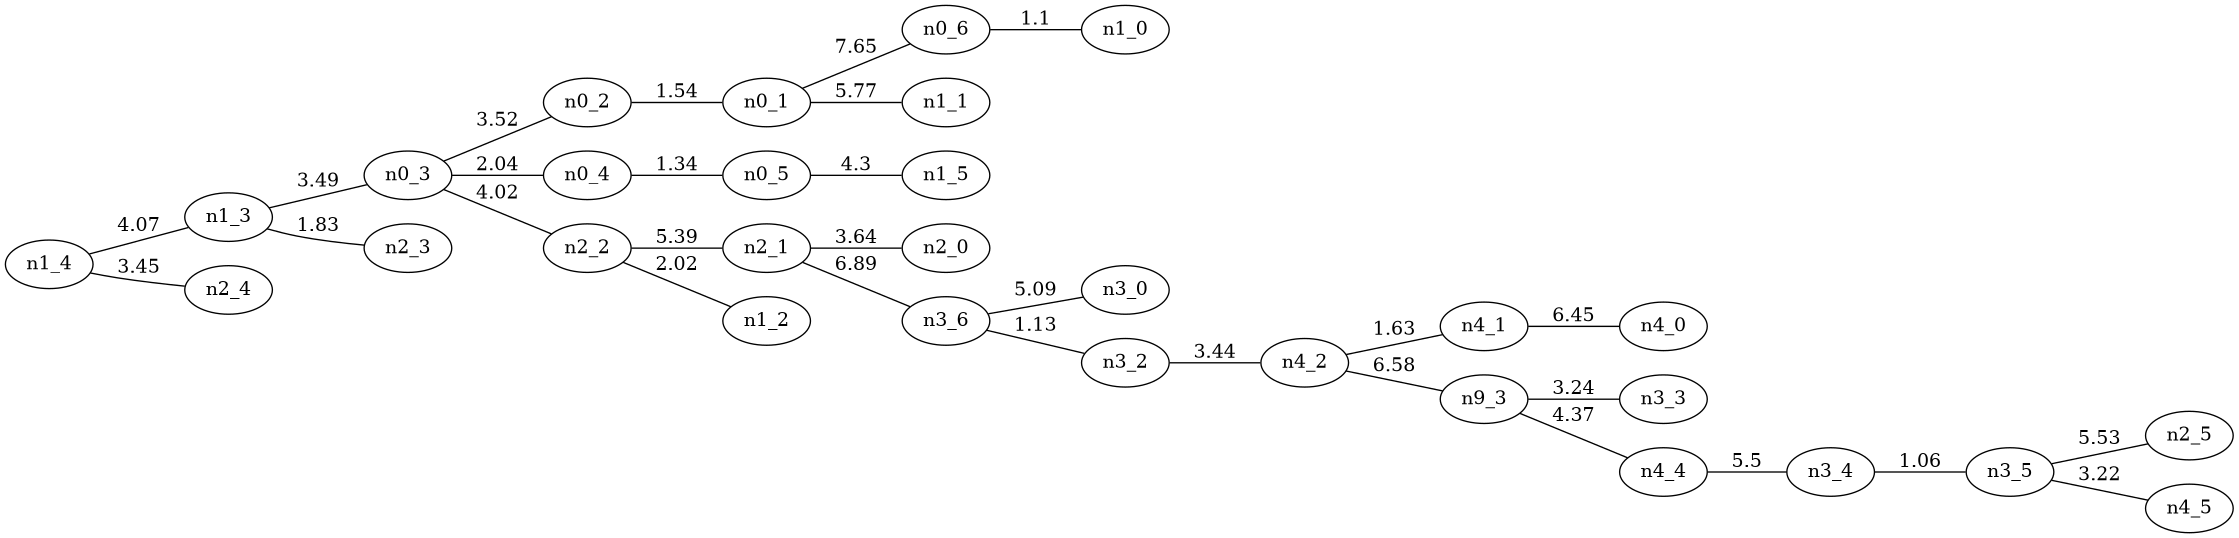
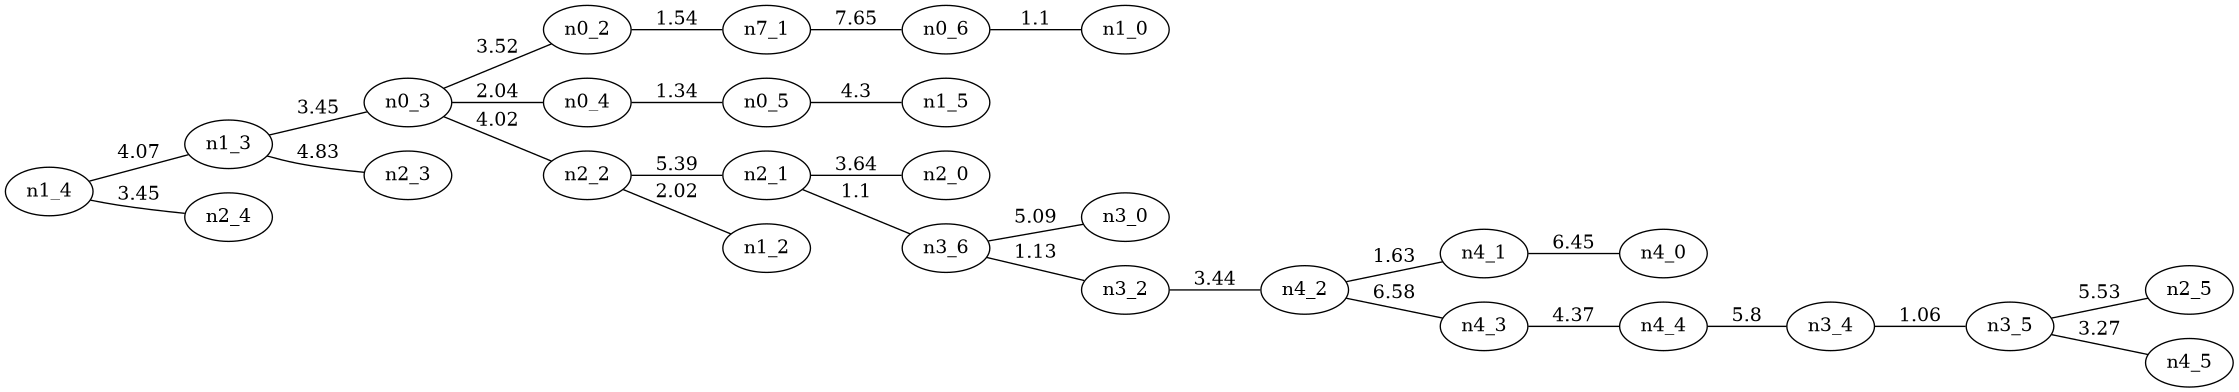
(767, 102) -> (767, 30)
(946, 102) -> none
(318, 181) -> (318, 109)
(318, 226) -> (318, 153)
(856, 265) -> (856, 192)
(1484, 399) -> (1484, 326)
(1663, 399) -> none
(1747, 462) -> (1747, 316)
(2100, 475) -> (2100, 330)
